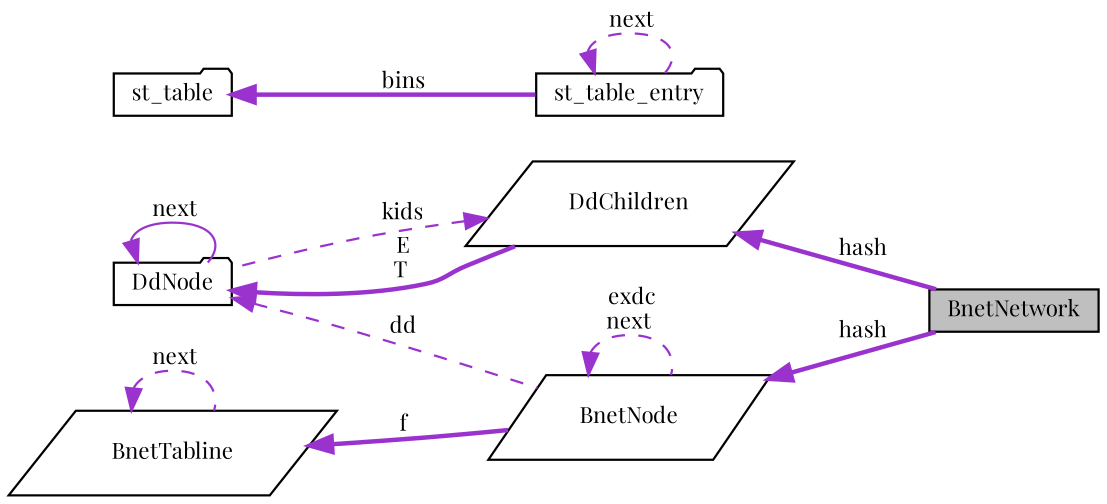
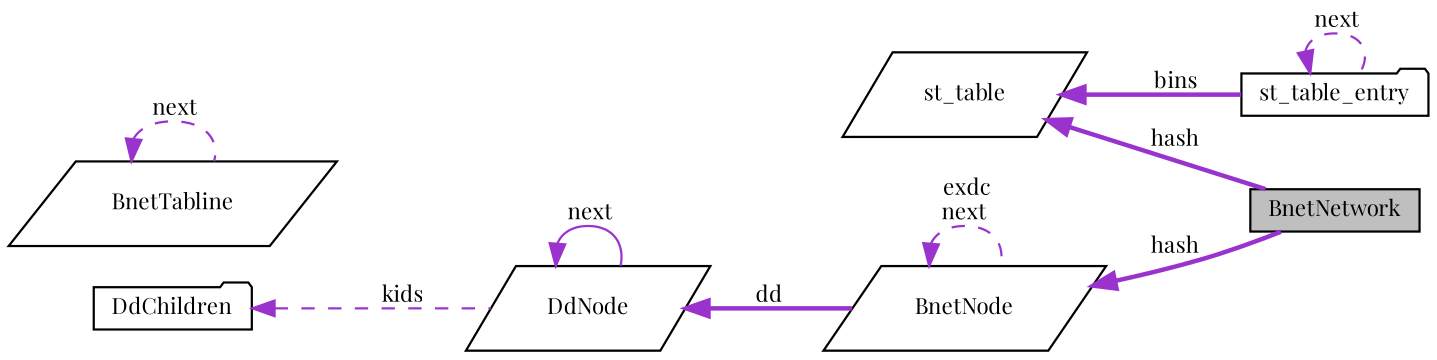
(173, 95) -> (965, 95)
(630, 204) -> (173, 308)
(848, 264) -> (1167, 158)
(173, 284) -> (588, 308)
(389, 290) -> none
(396, 344) -> (780, 308)
(420, 438) -> none
